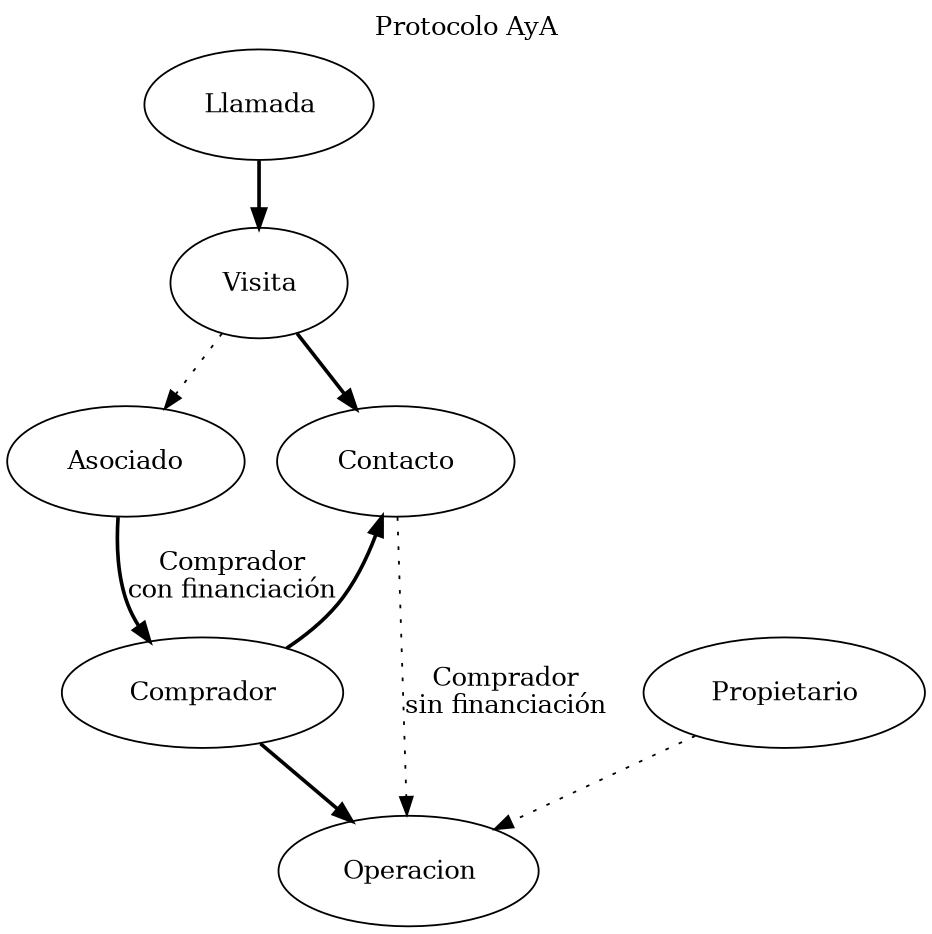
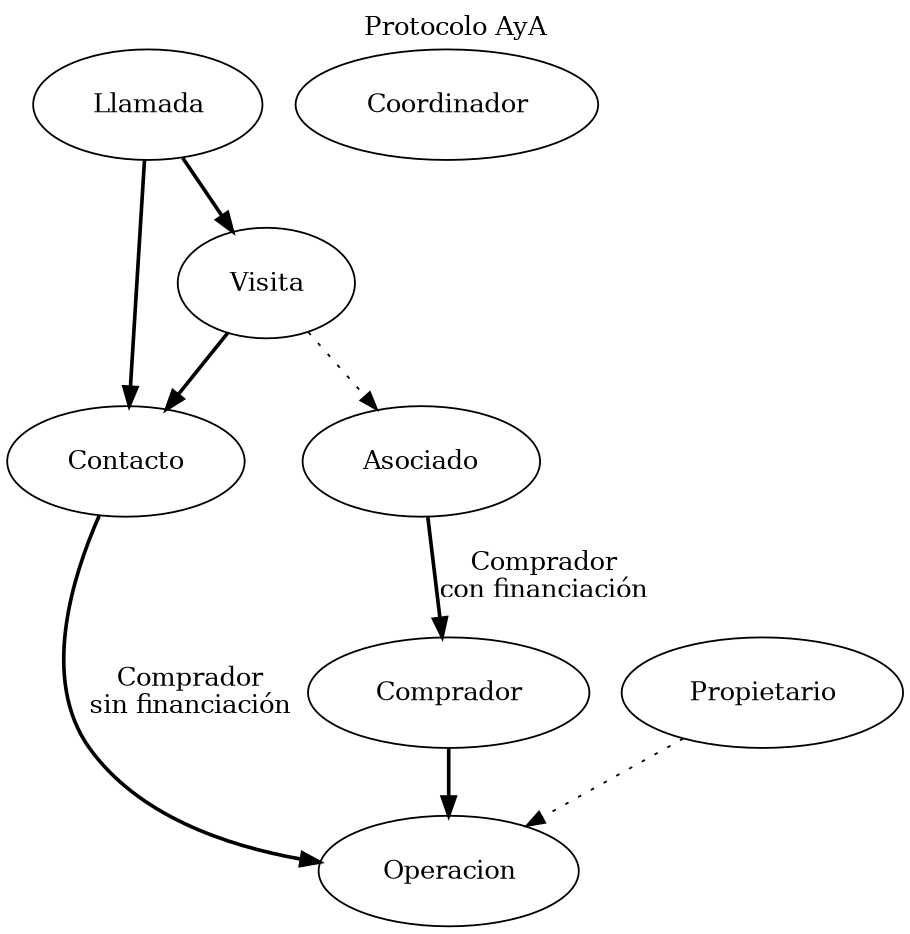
none -> (447, 105)
(341, 599) -> (137, 273)
(402, 657) -> (90, 749)
